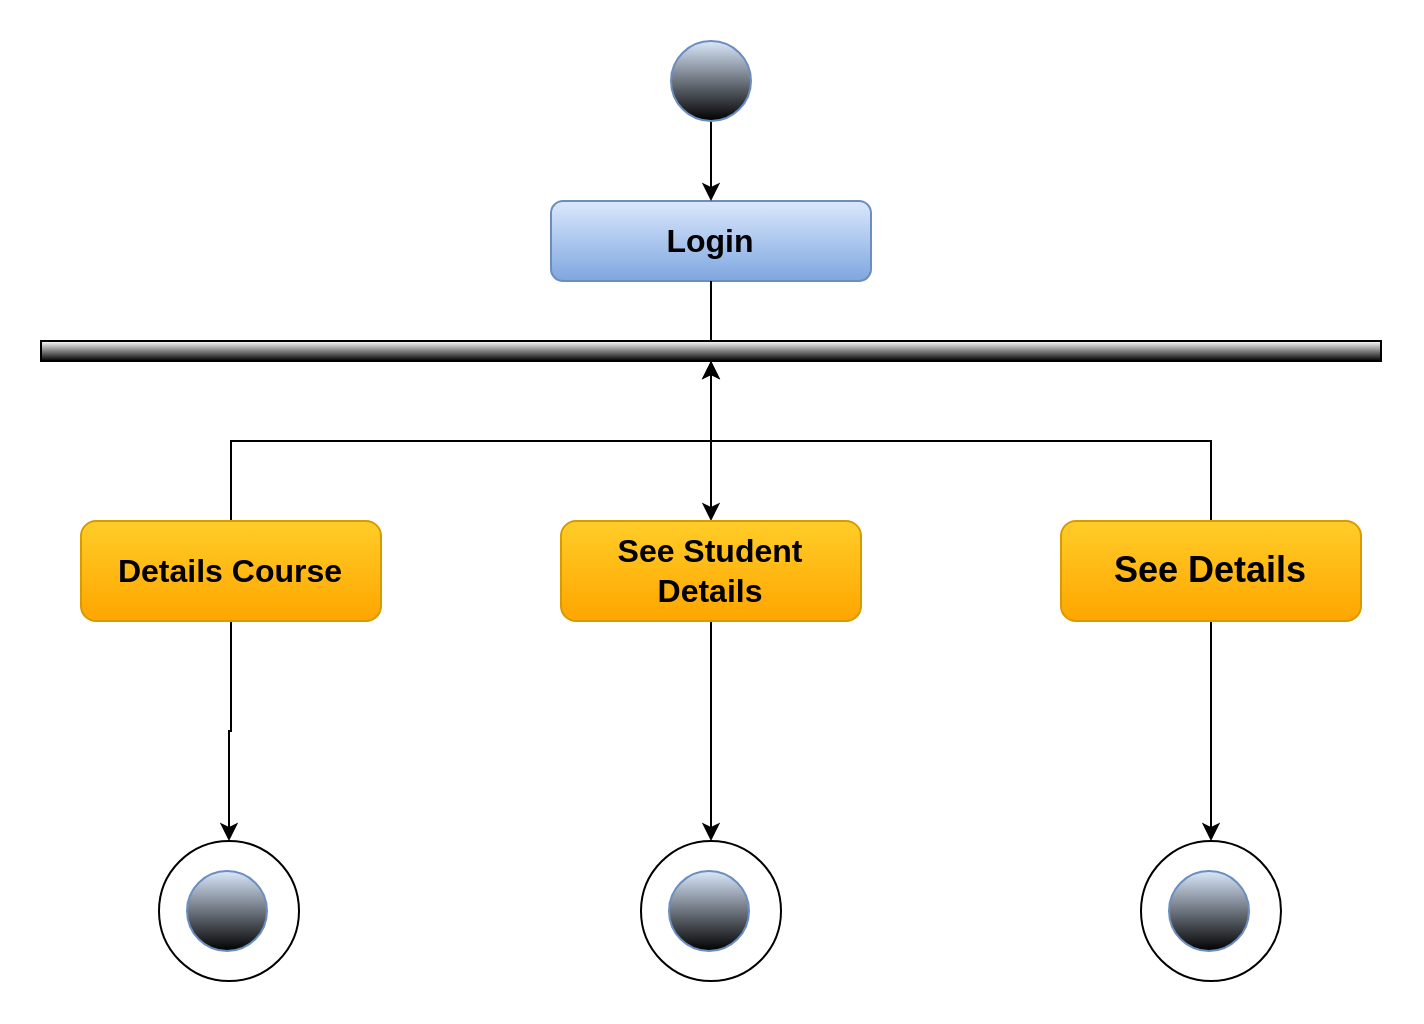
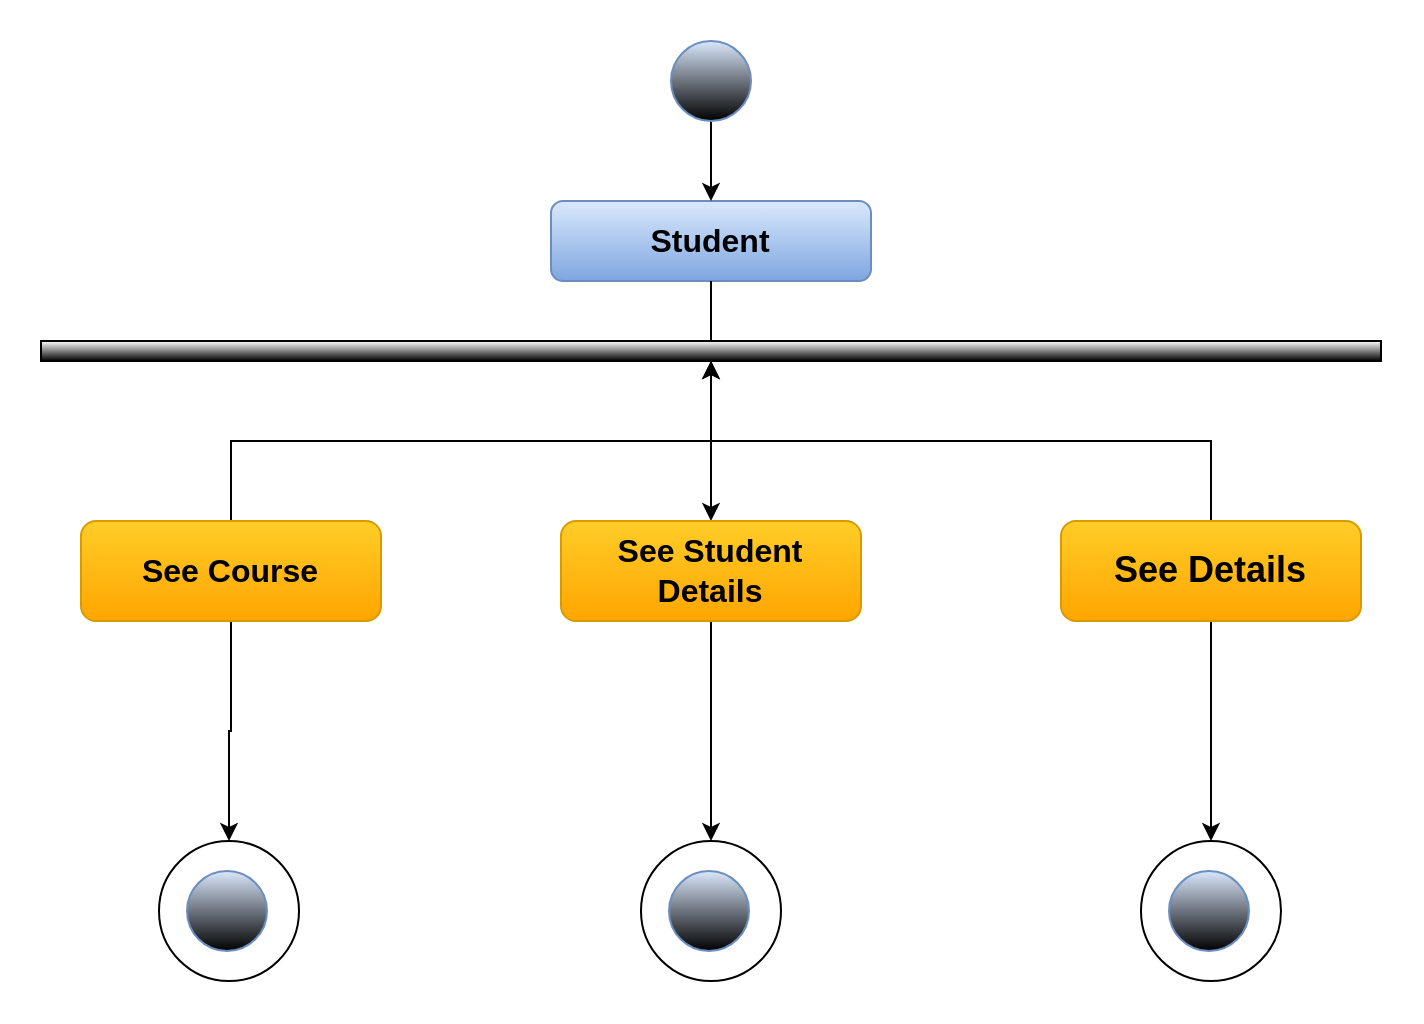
(711, 241) -> (711, 241)
(231, 571) -> (231, 571)
